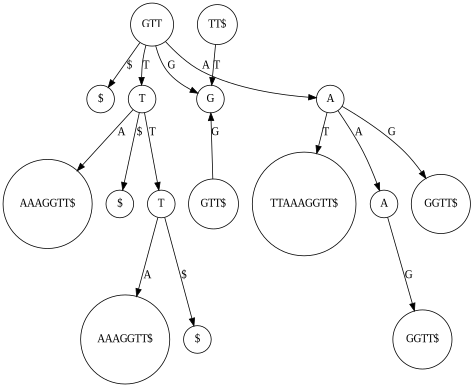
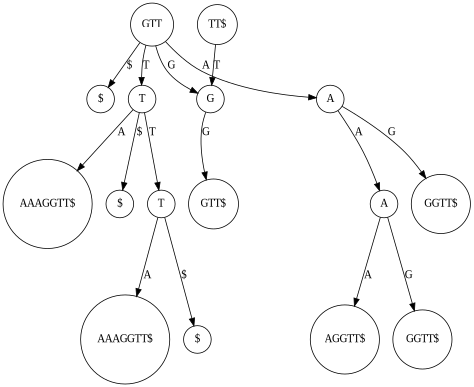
(212, 150) -> (201, 142)
(304, 204) -> none
none -> (345, 339)
